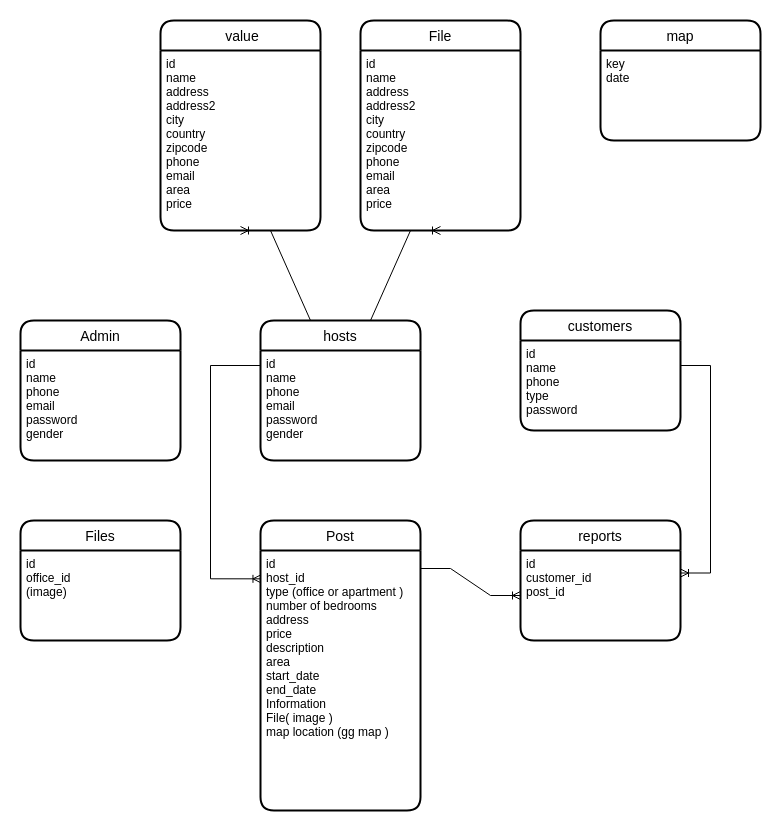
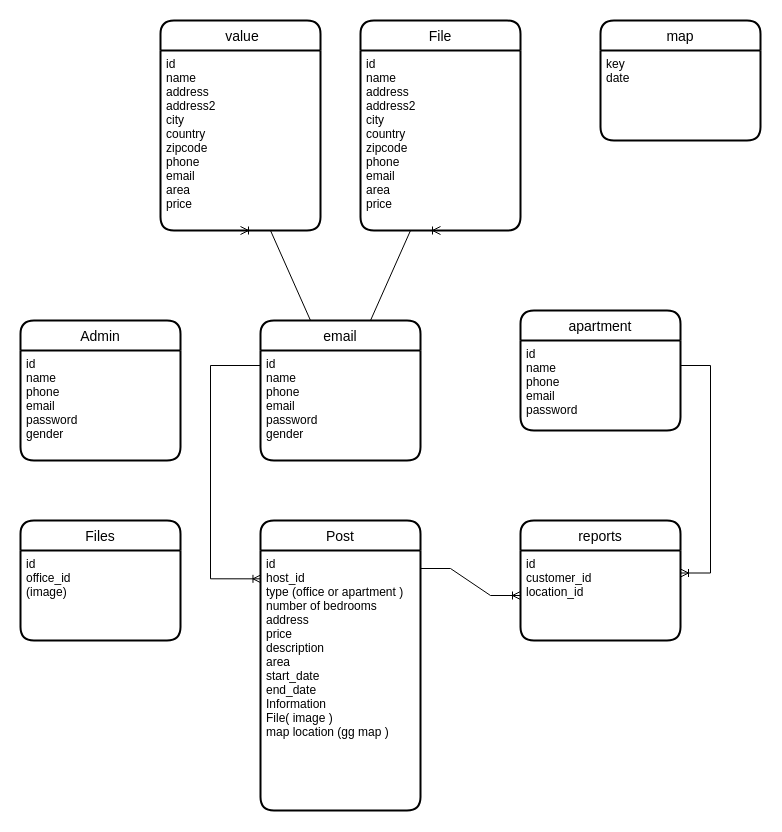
(600, 326) -> (600, 326)
(340, 336) -> (340, 336)
(531, 354) -> (531, 354)
(531, 564) -> (531, 564)
